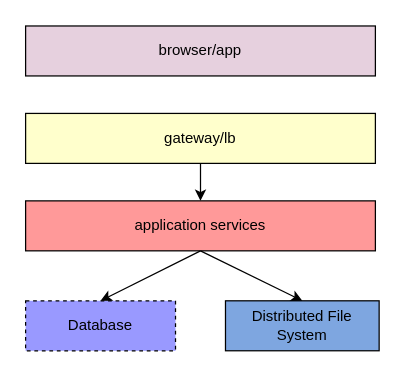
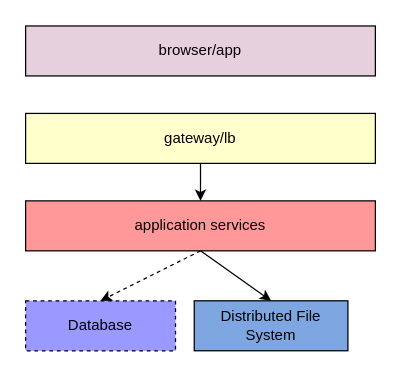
(153, 275) -> (153, 275)
(303, 326) -> (271, 326)
